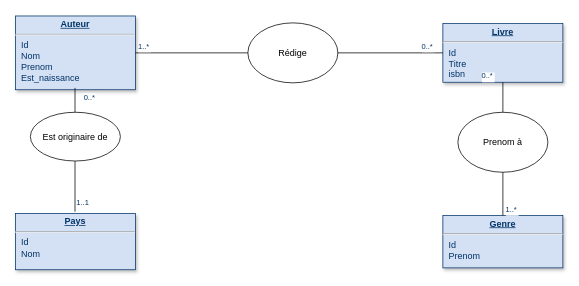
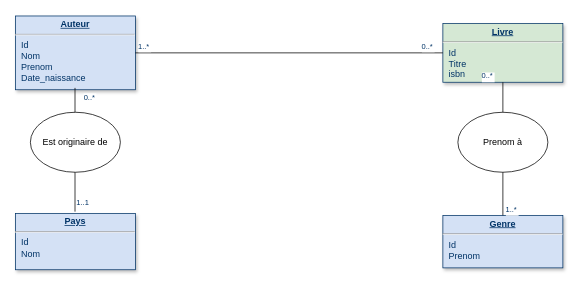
(47, 43) -> (49, 43)
(293, 53) -> none
(503, 53) -> (503, 53)
(75, 137) -> (75, 142)
